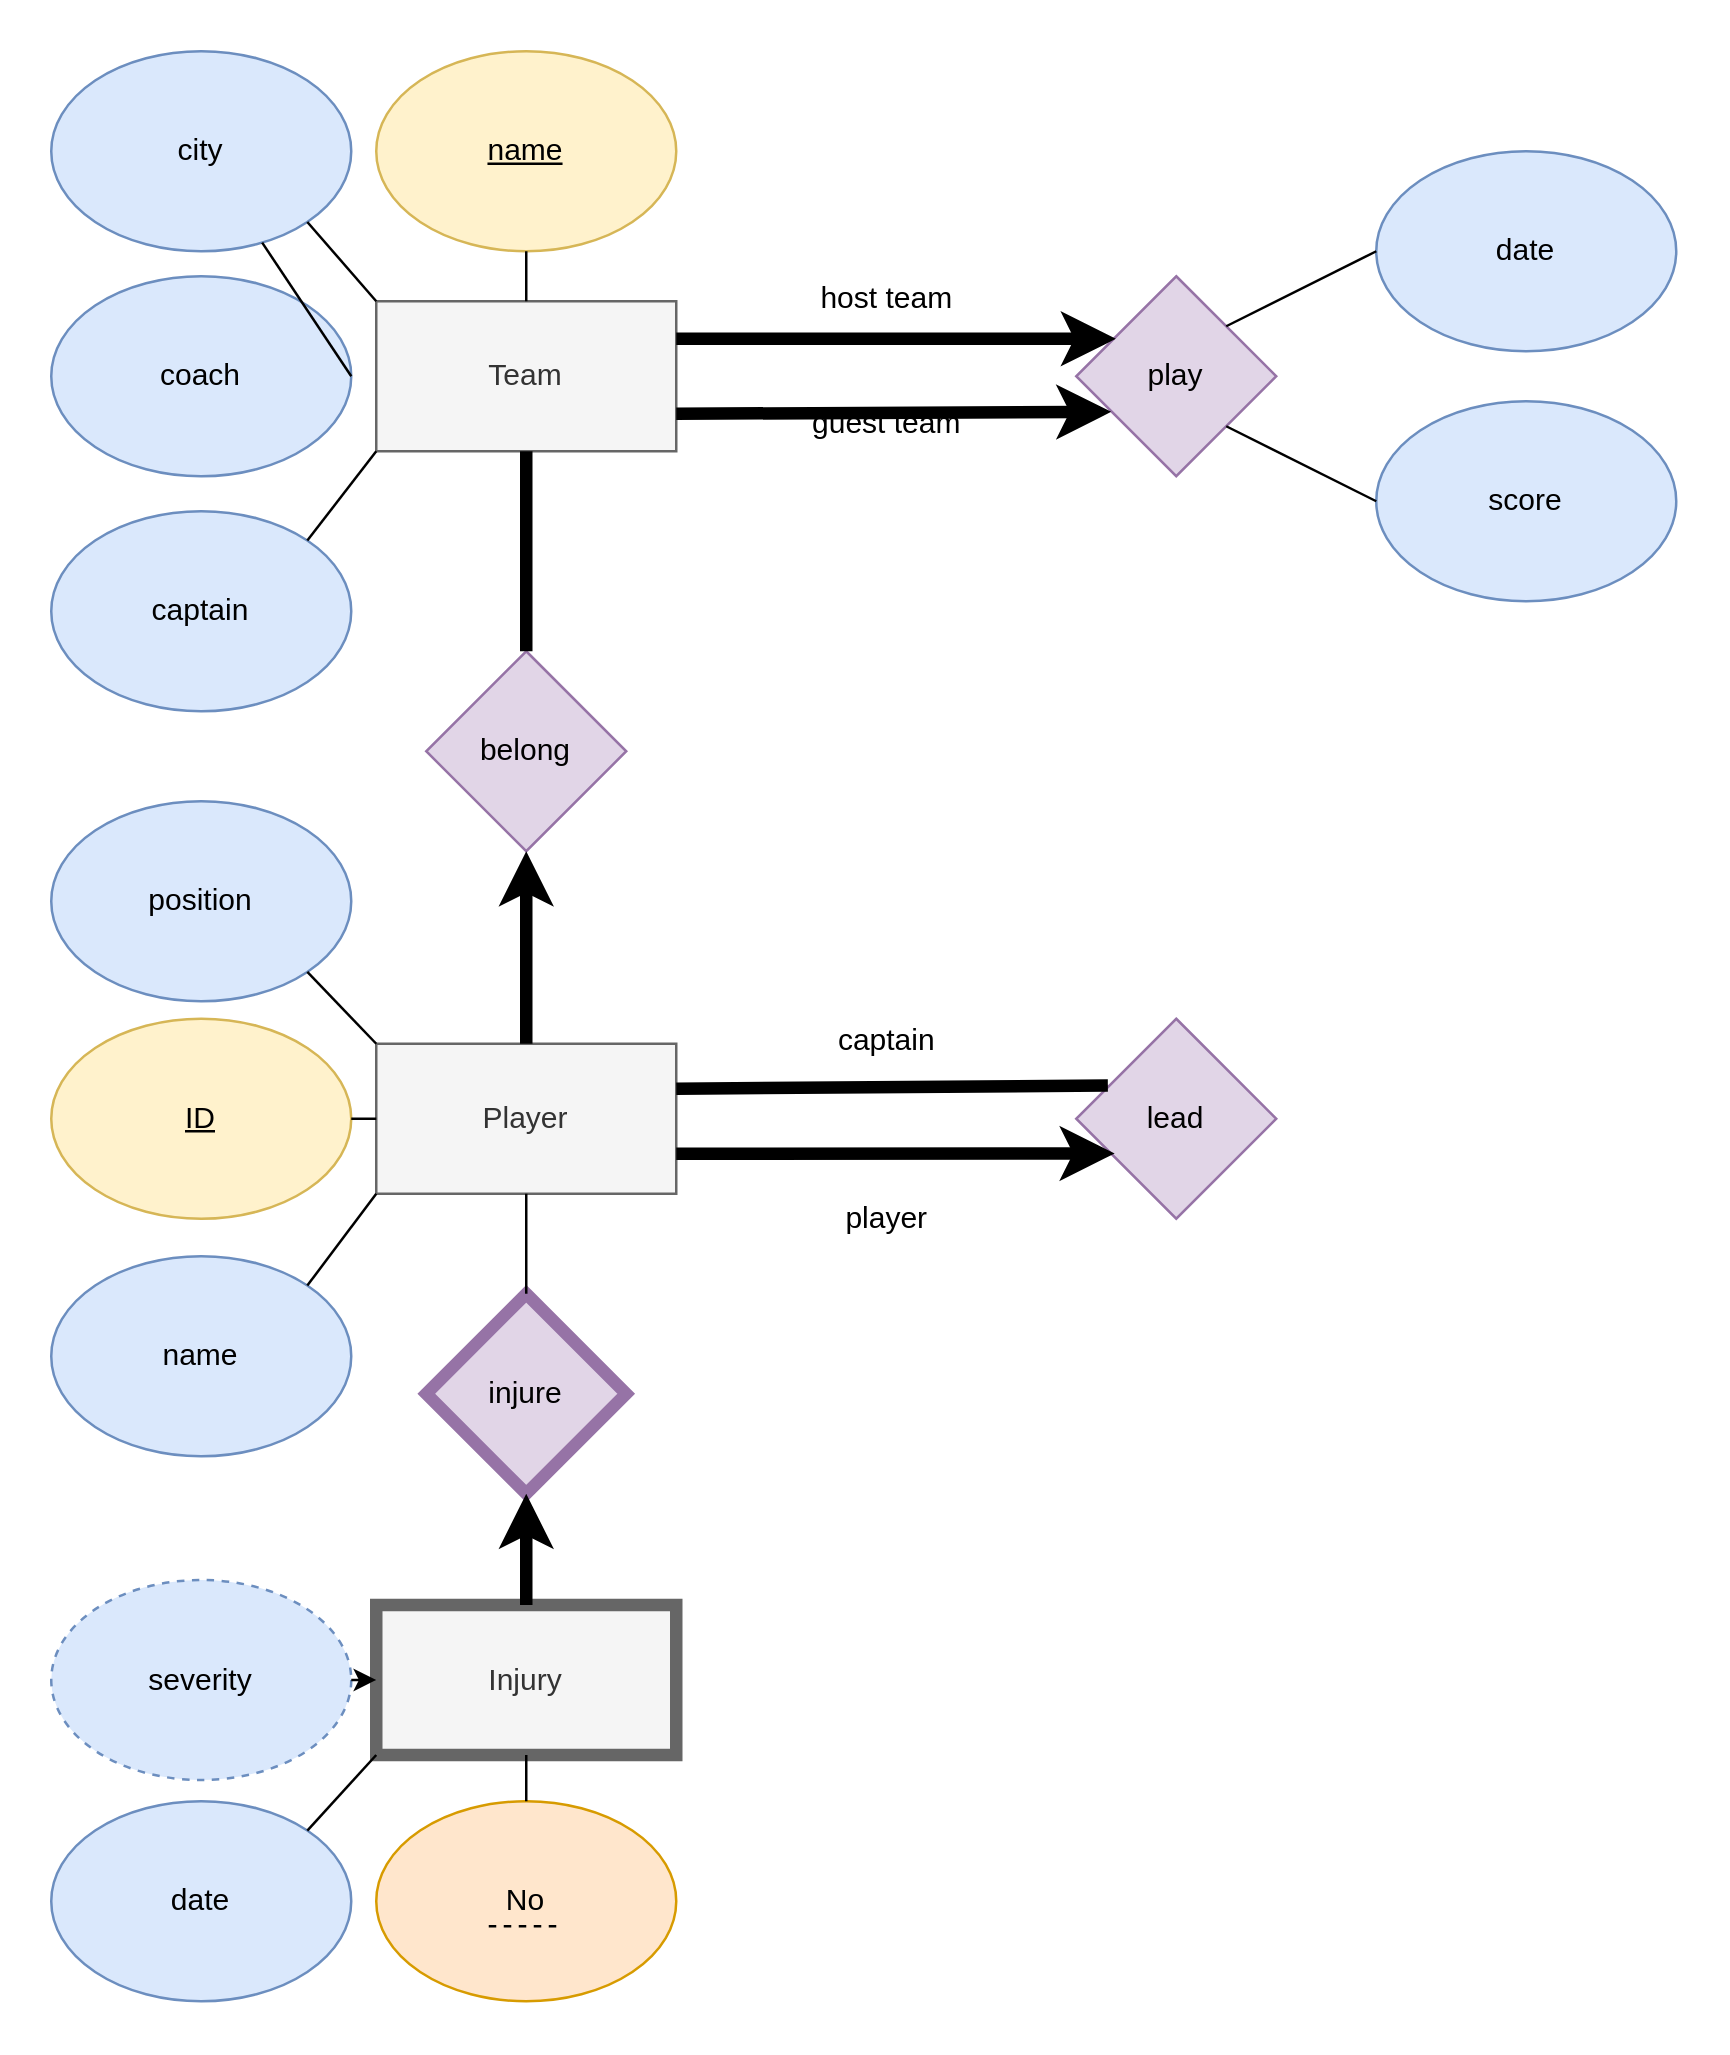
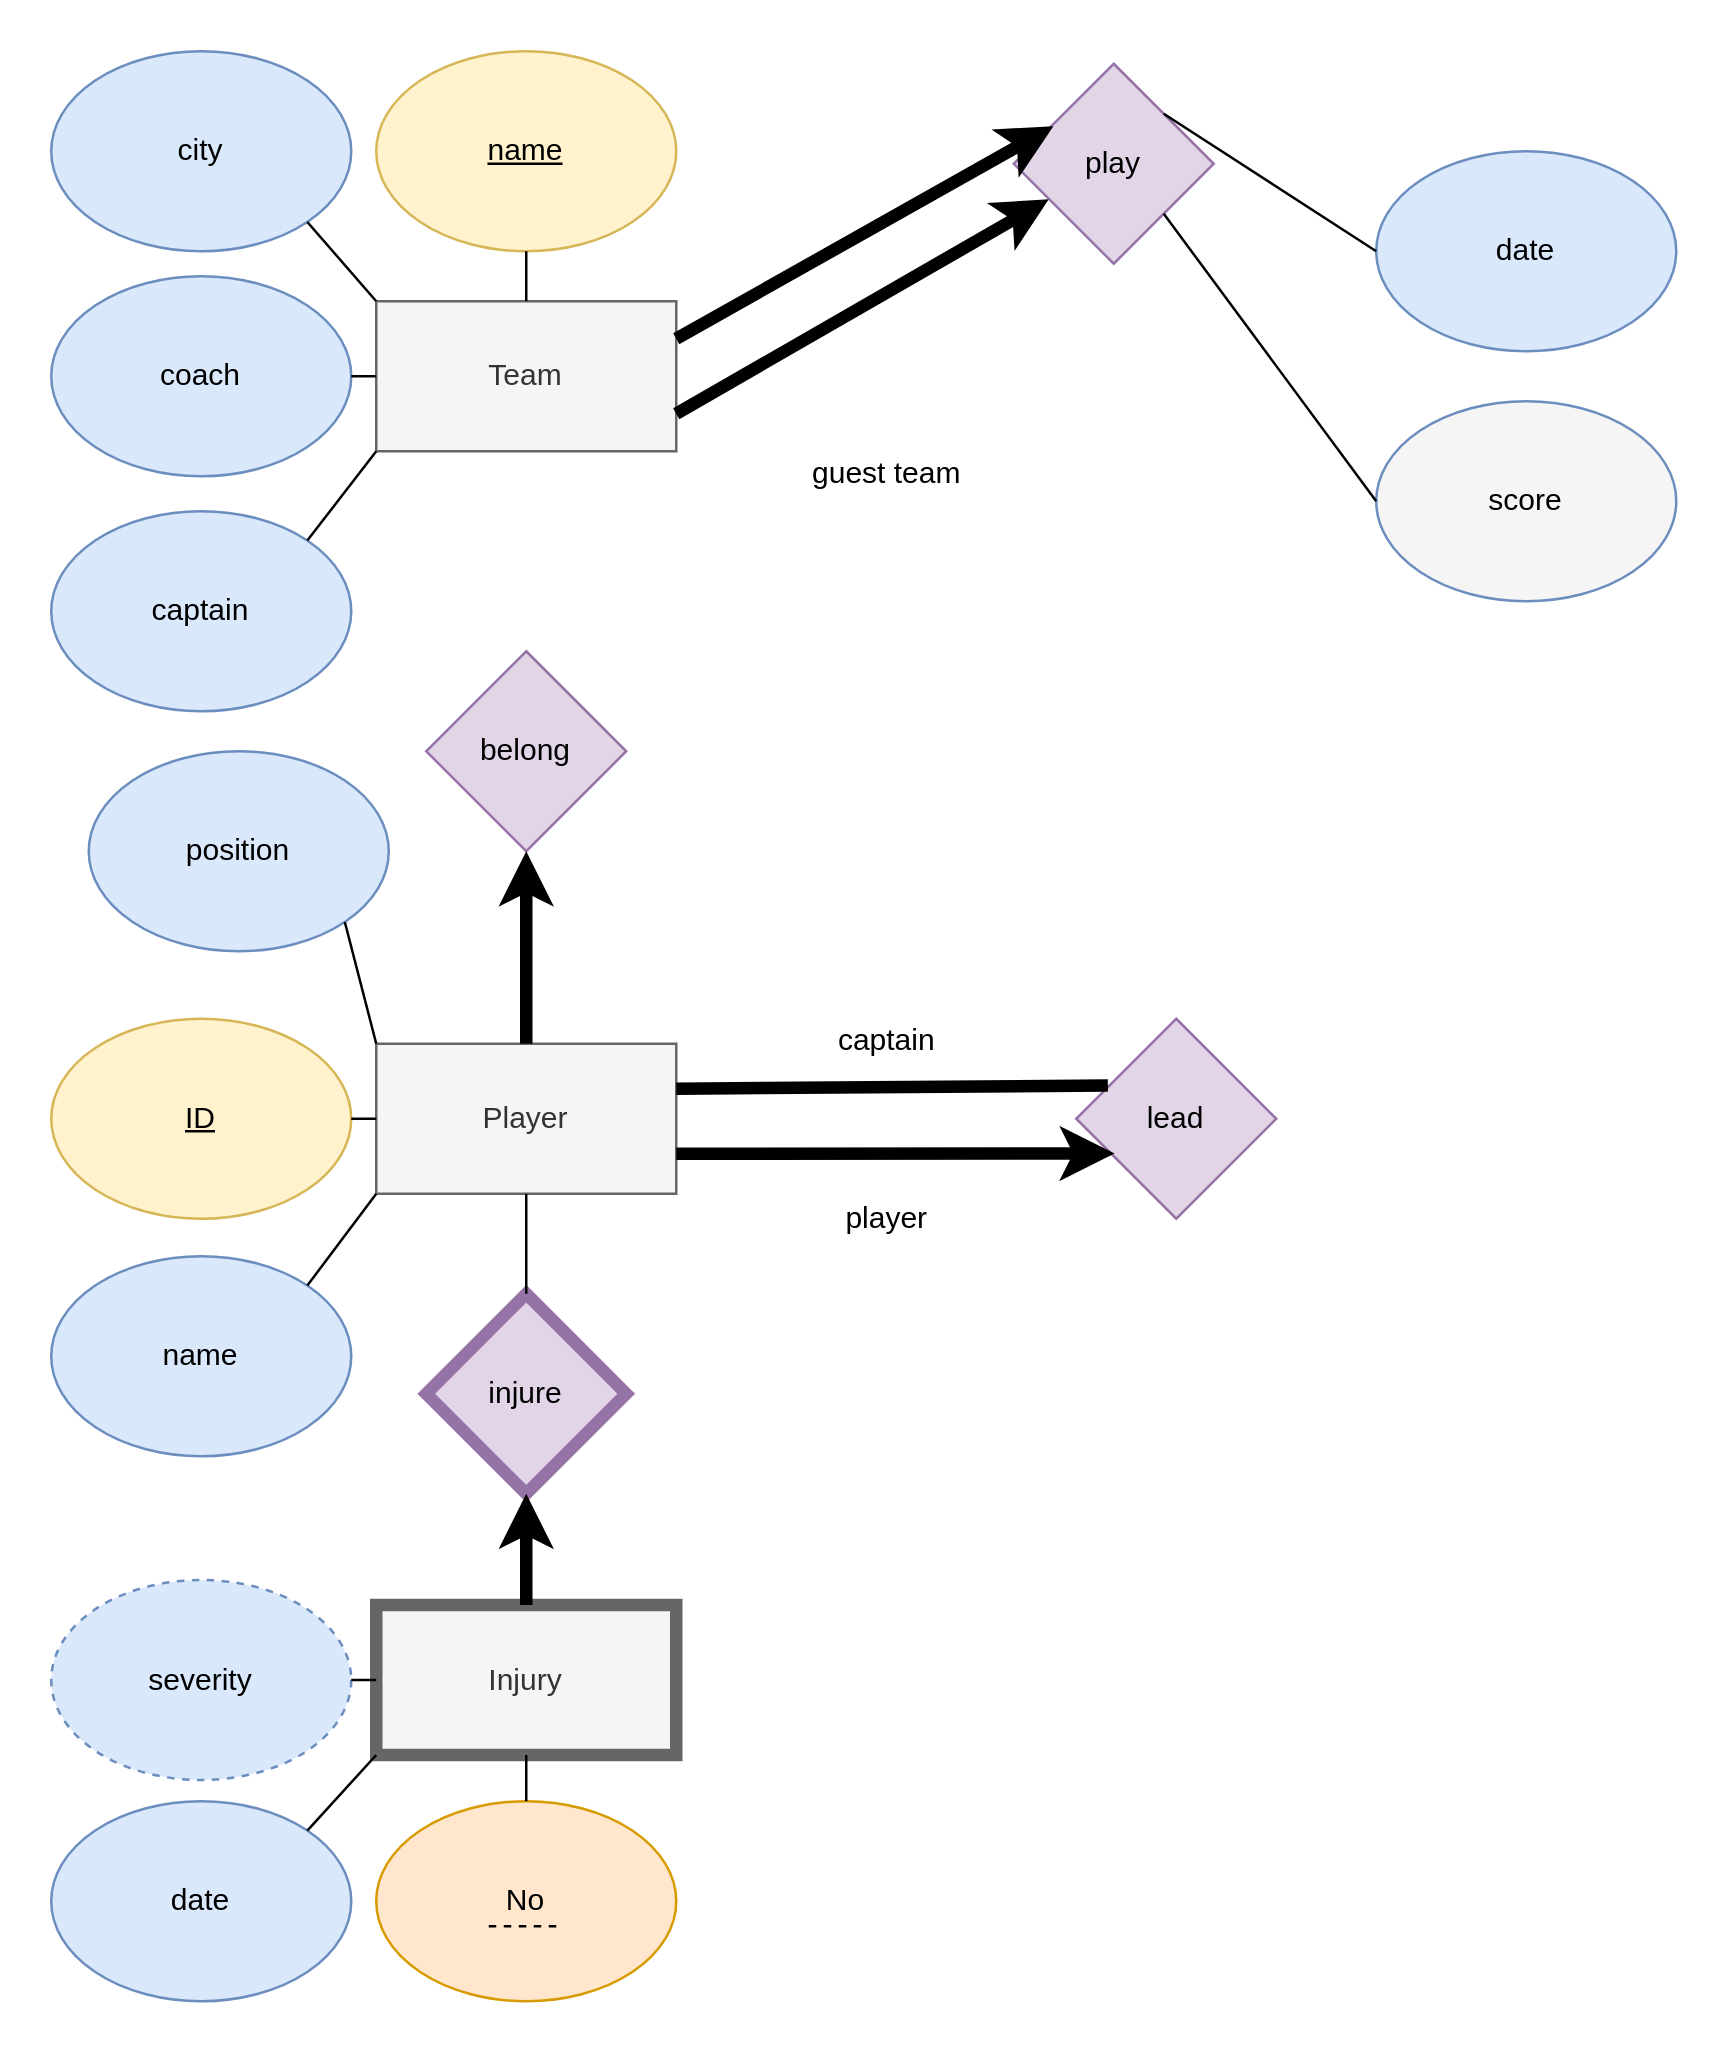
(885, 299) -> none
(307, 309) -> (363, 376)
(1176, 376) -> (1114, 164)
(886, 424) -> (886, 474)
(1526, 501) -> (1526, 501)
(526, 551) -> none
(201, 901) -> (239, 851)
(358, 1680) -> (363, 1680)
